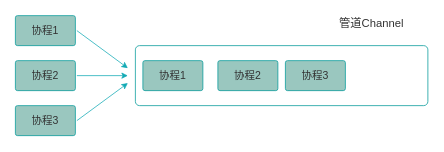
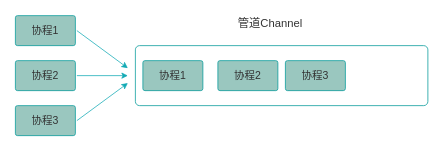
(372, 23) -> (270, 23)
